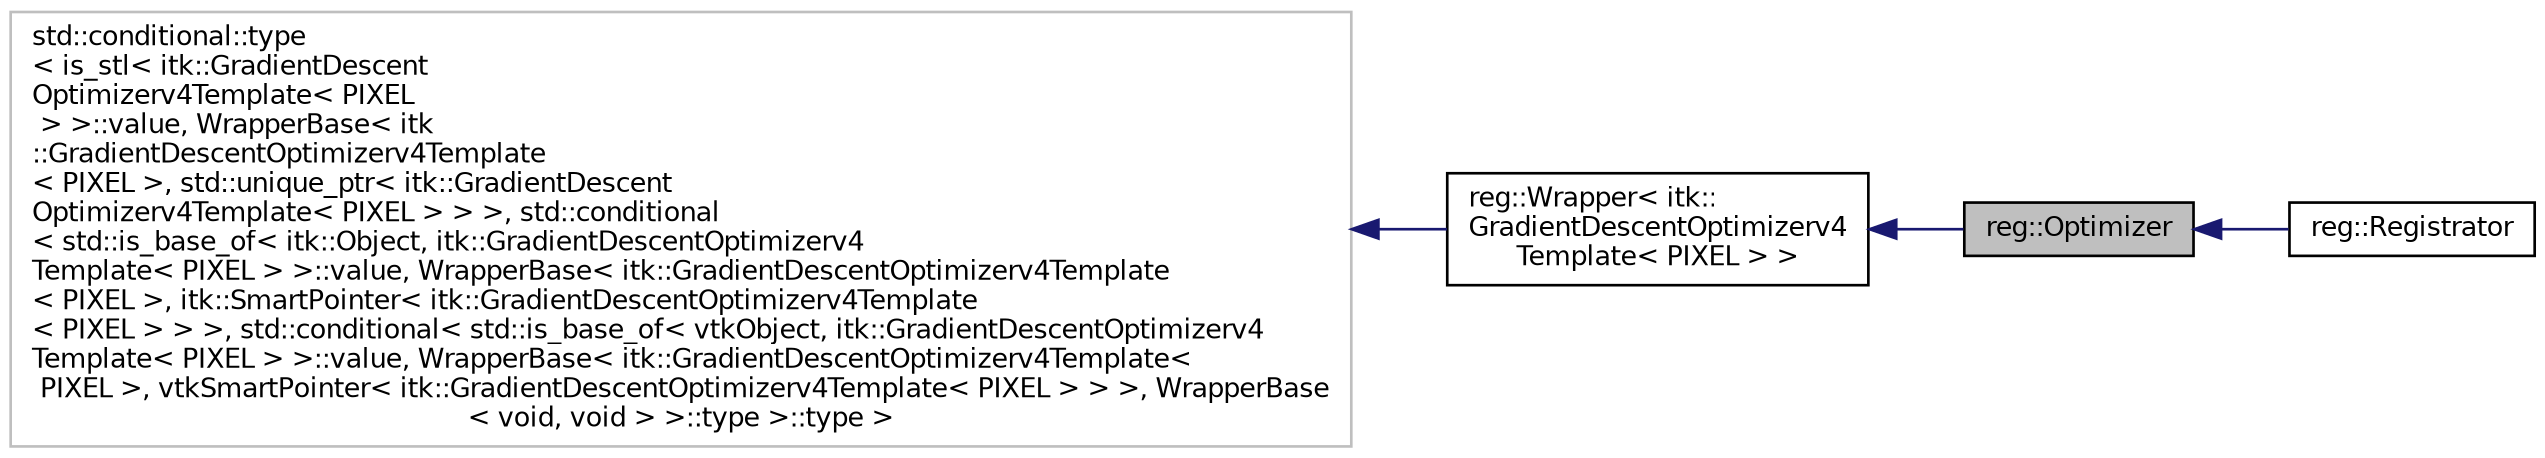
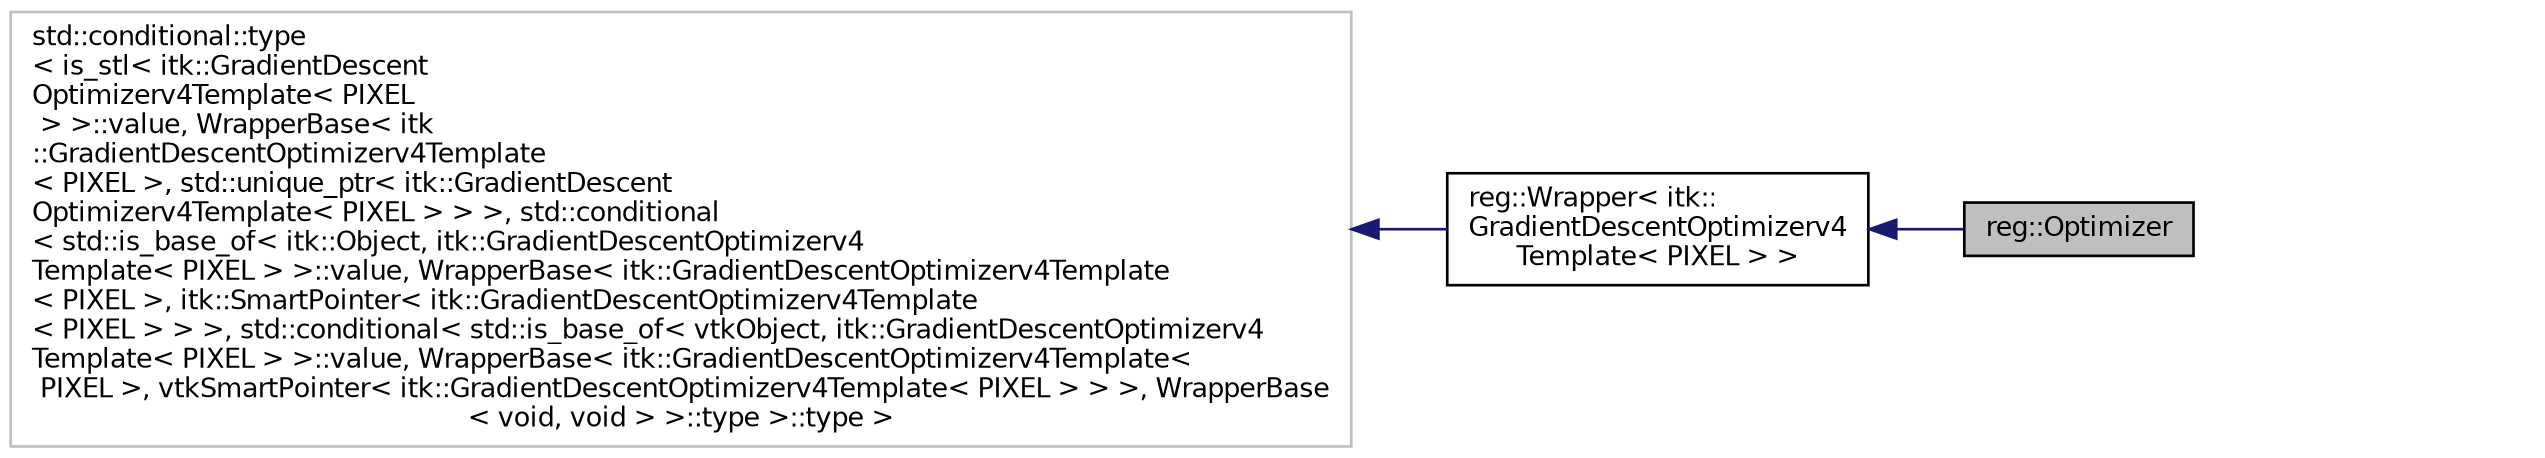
(2412, 229) -> none
